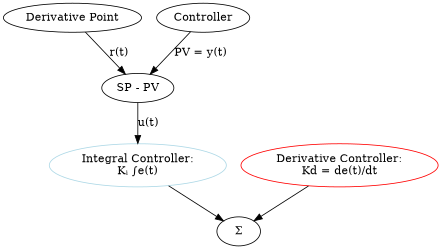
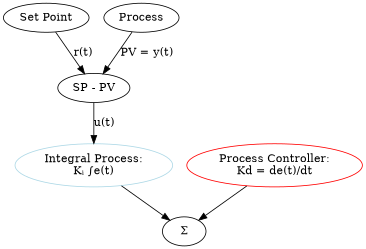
(72, 18) -> (46, 18)
(203, 18) -> (141, 18)
(138, 165) -> (94, 165)
(340, 165) -> (275, 165)
